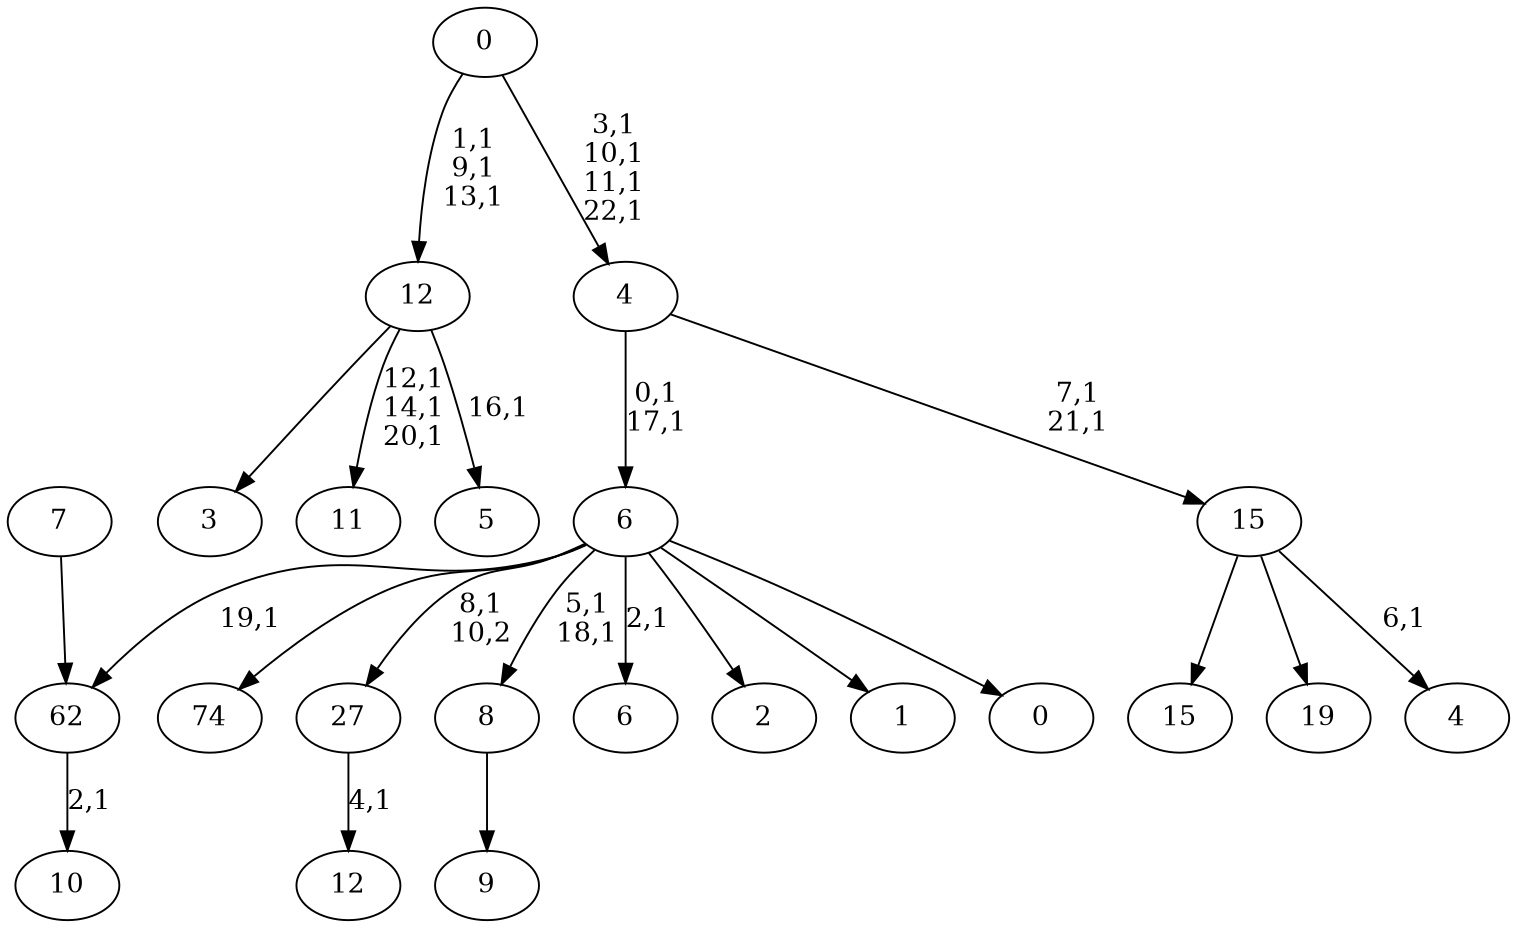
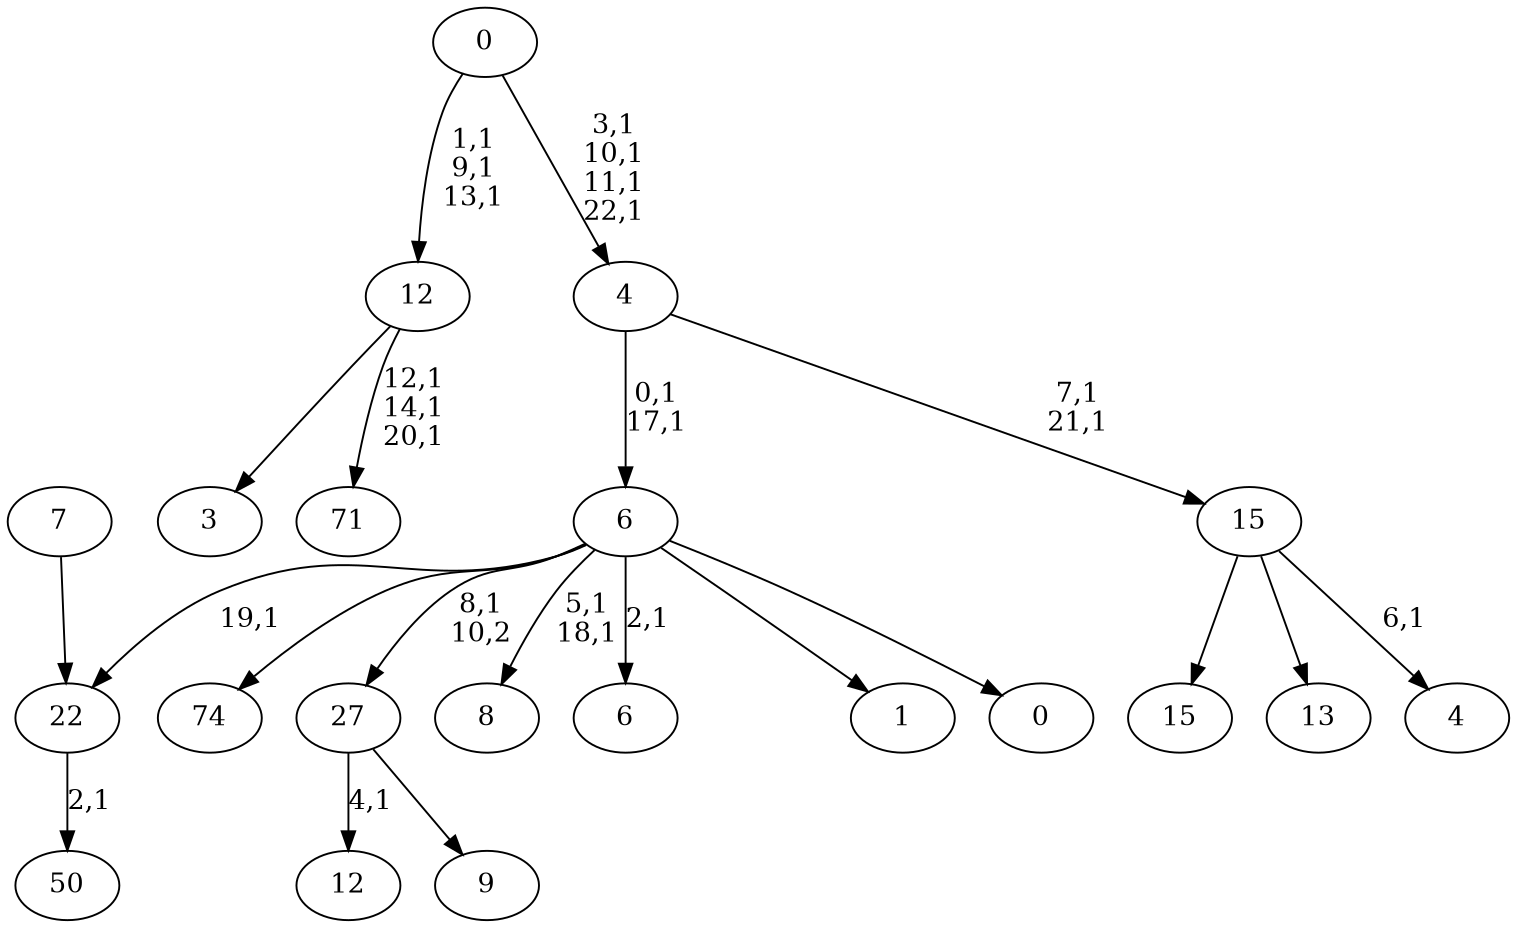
(348, 522) -> (348, 522)
(487, 522) -> none
(67, 718) -> (67, 718)
(764, 718) -> none
(1319, 718) -> (1319, 718)
(487, 792) -> (411, 794)
(67, 885) -> (67, 885)
